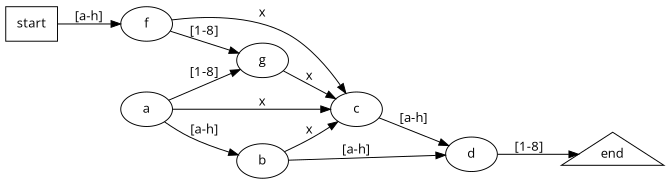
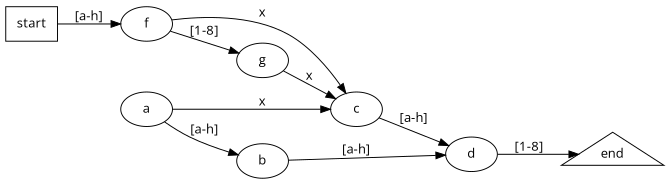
(200, 87) -> none
(308, 140) -> none
